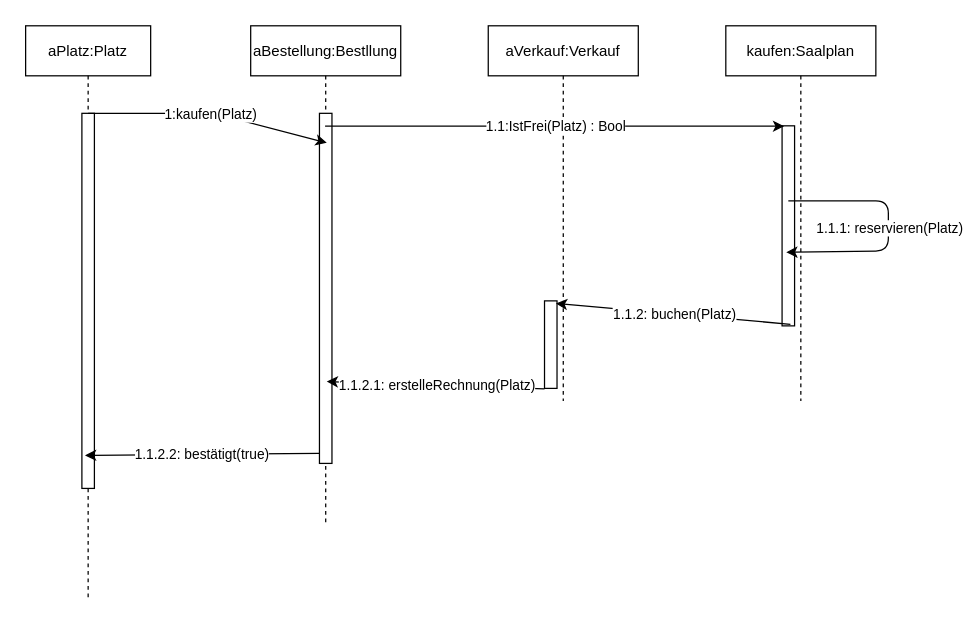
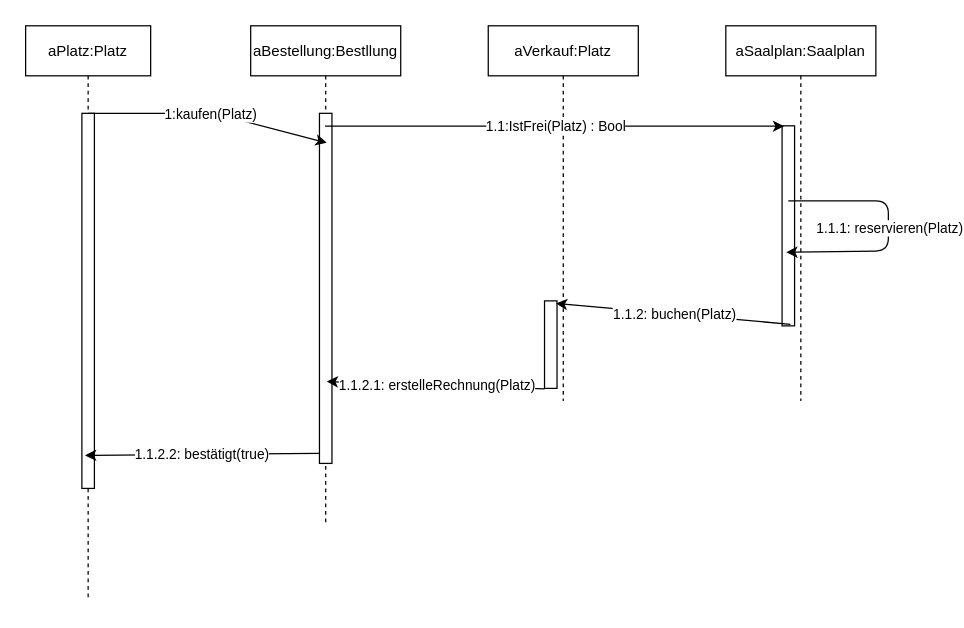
(563, 51) -> (563, 51)
(800, 51) -> (800, 51)
